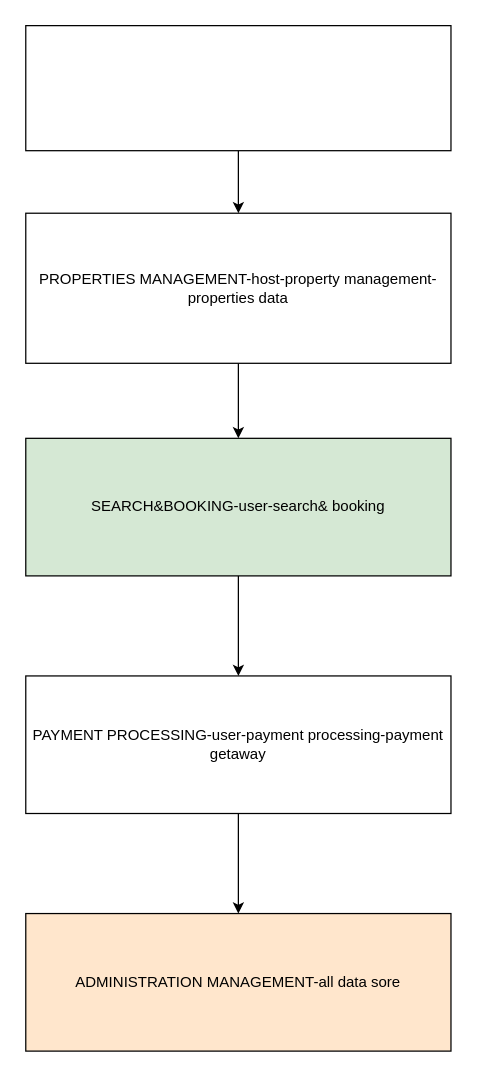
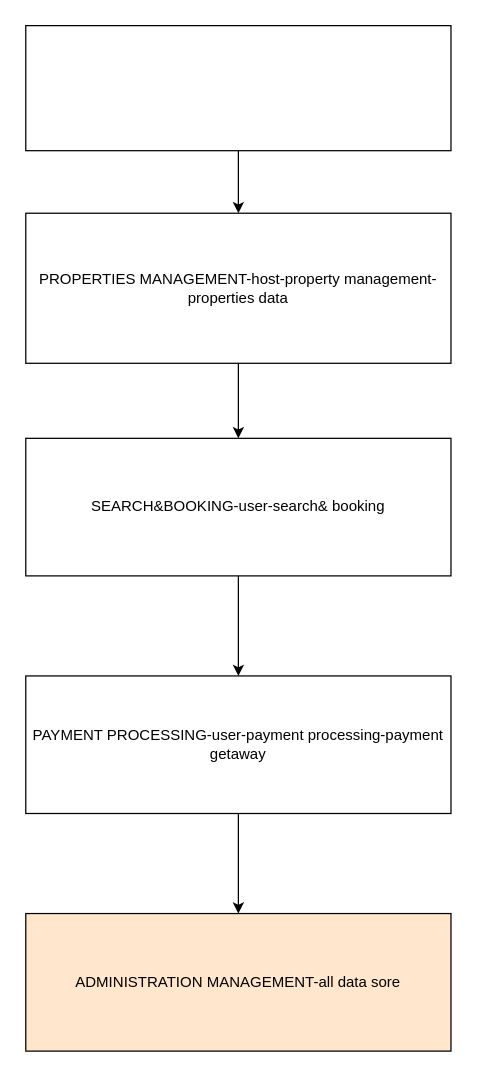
(238, 507) -> (238, 507)
